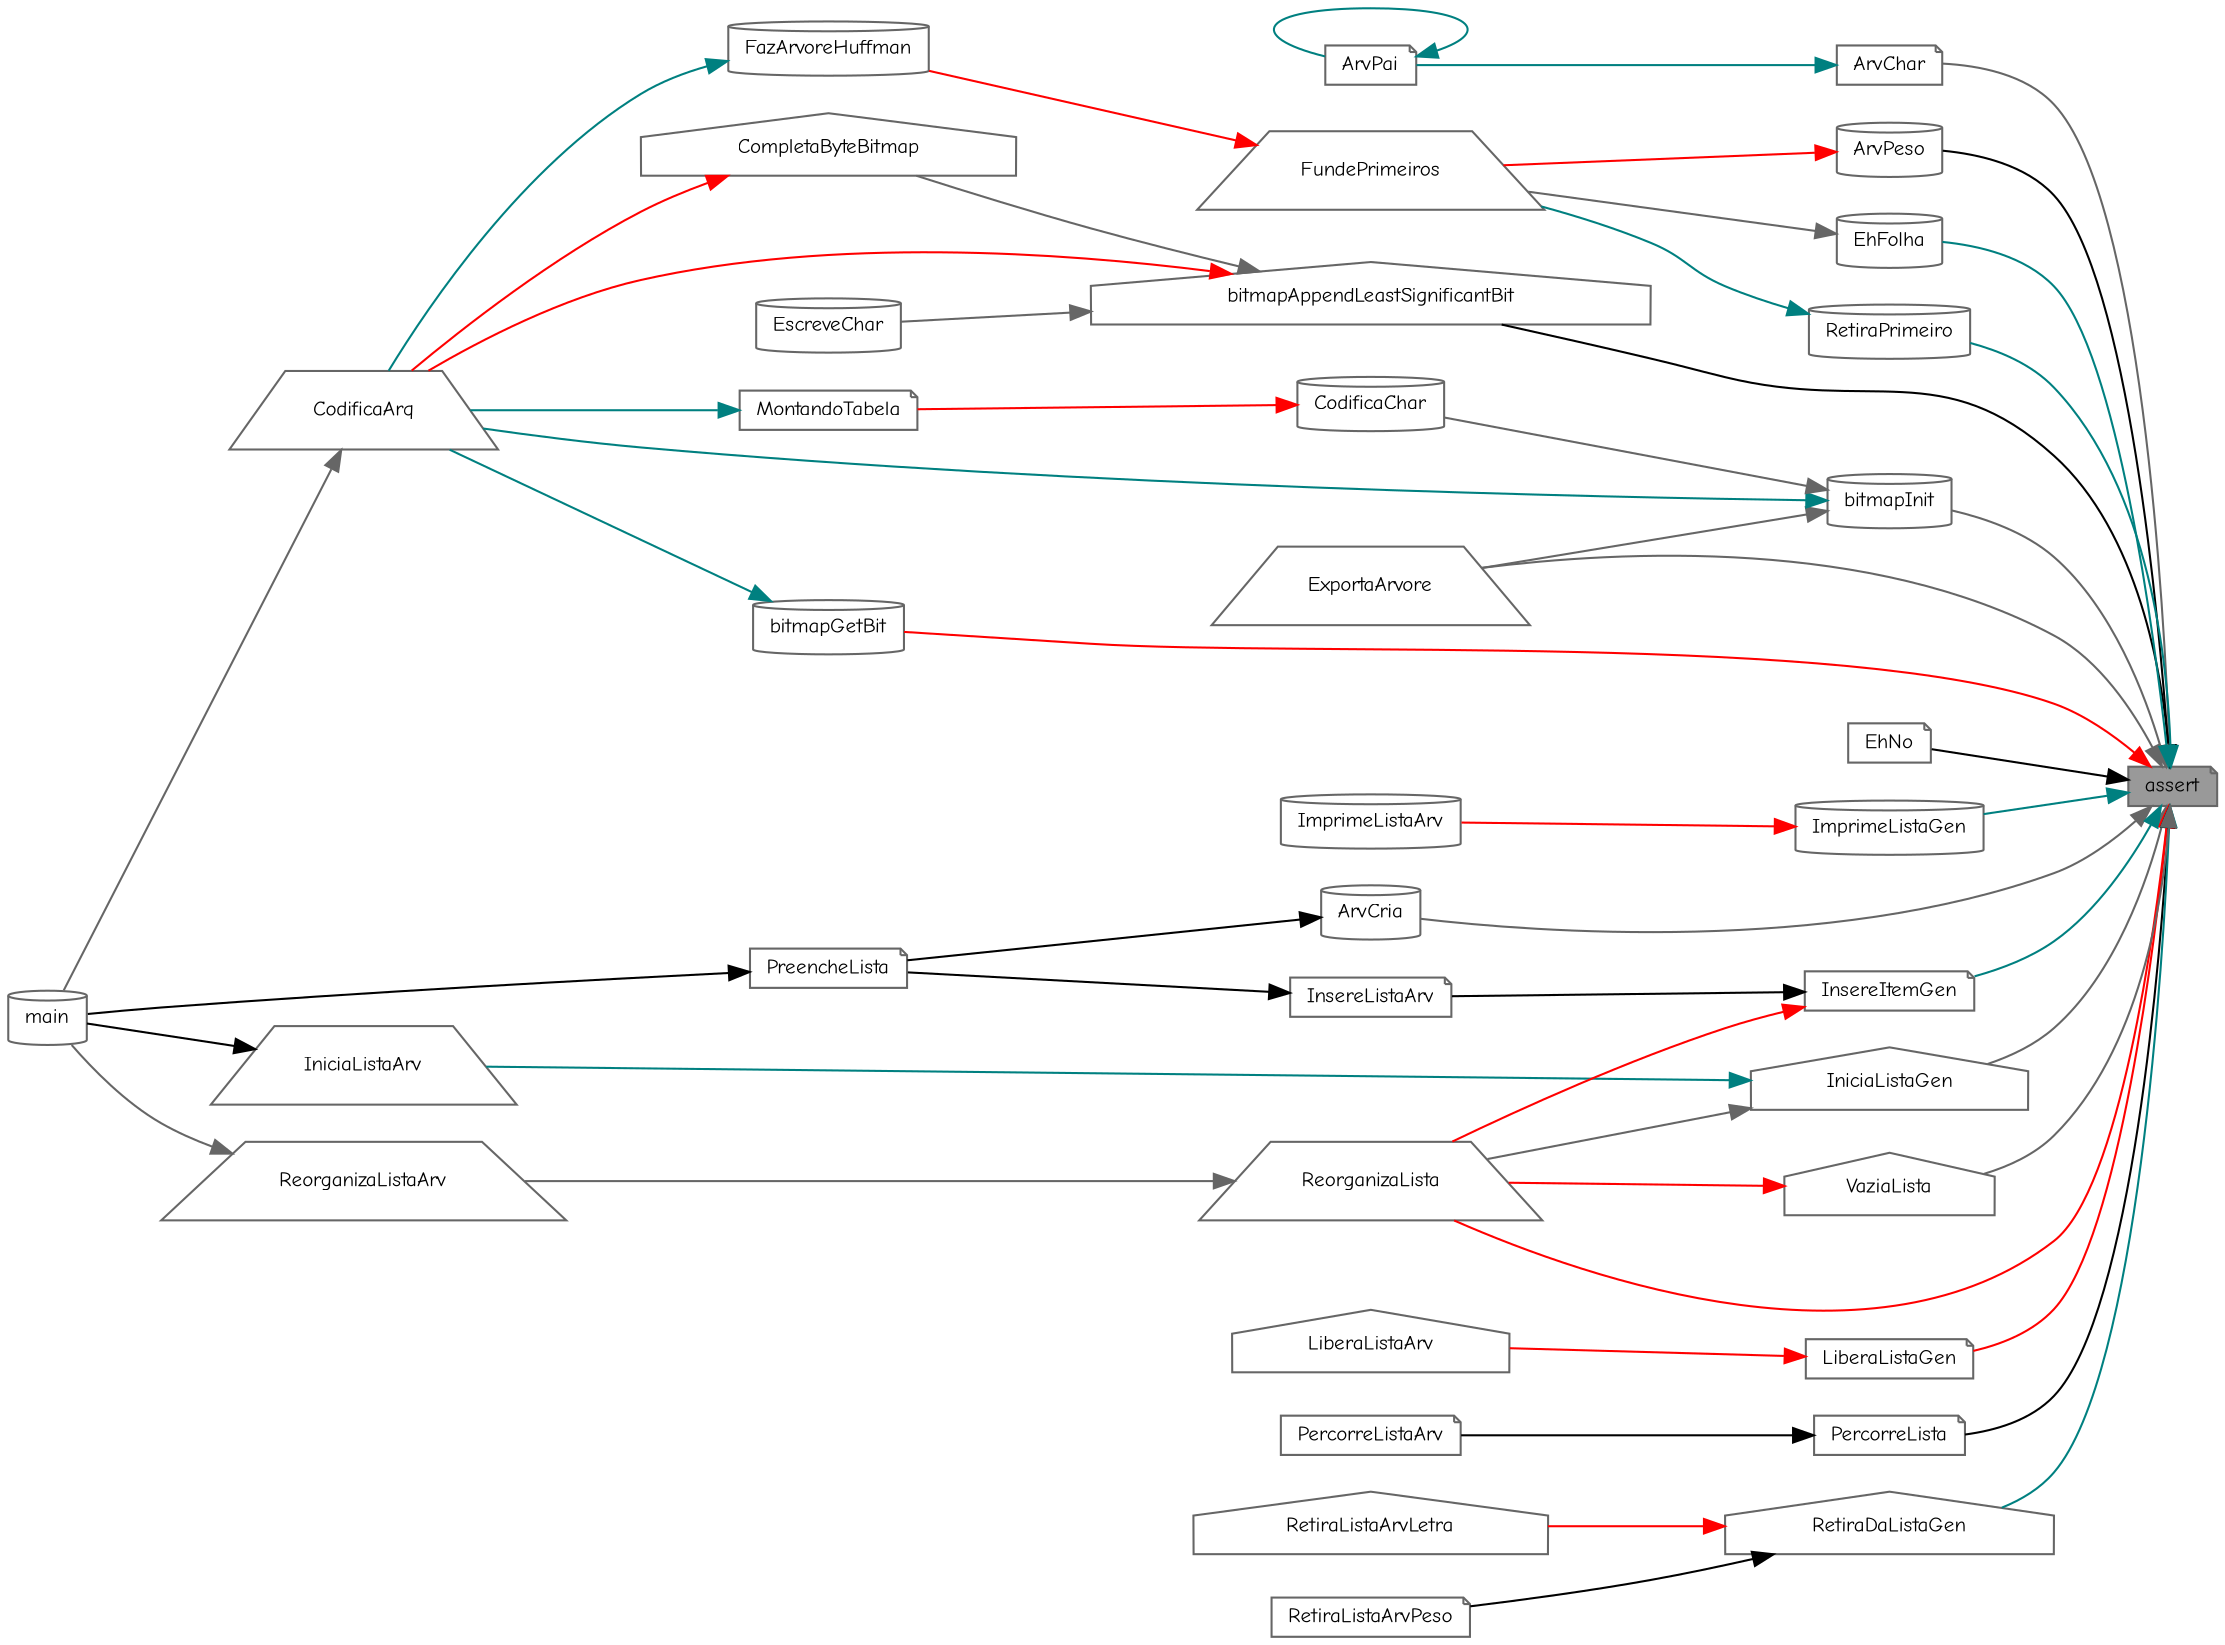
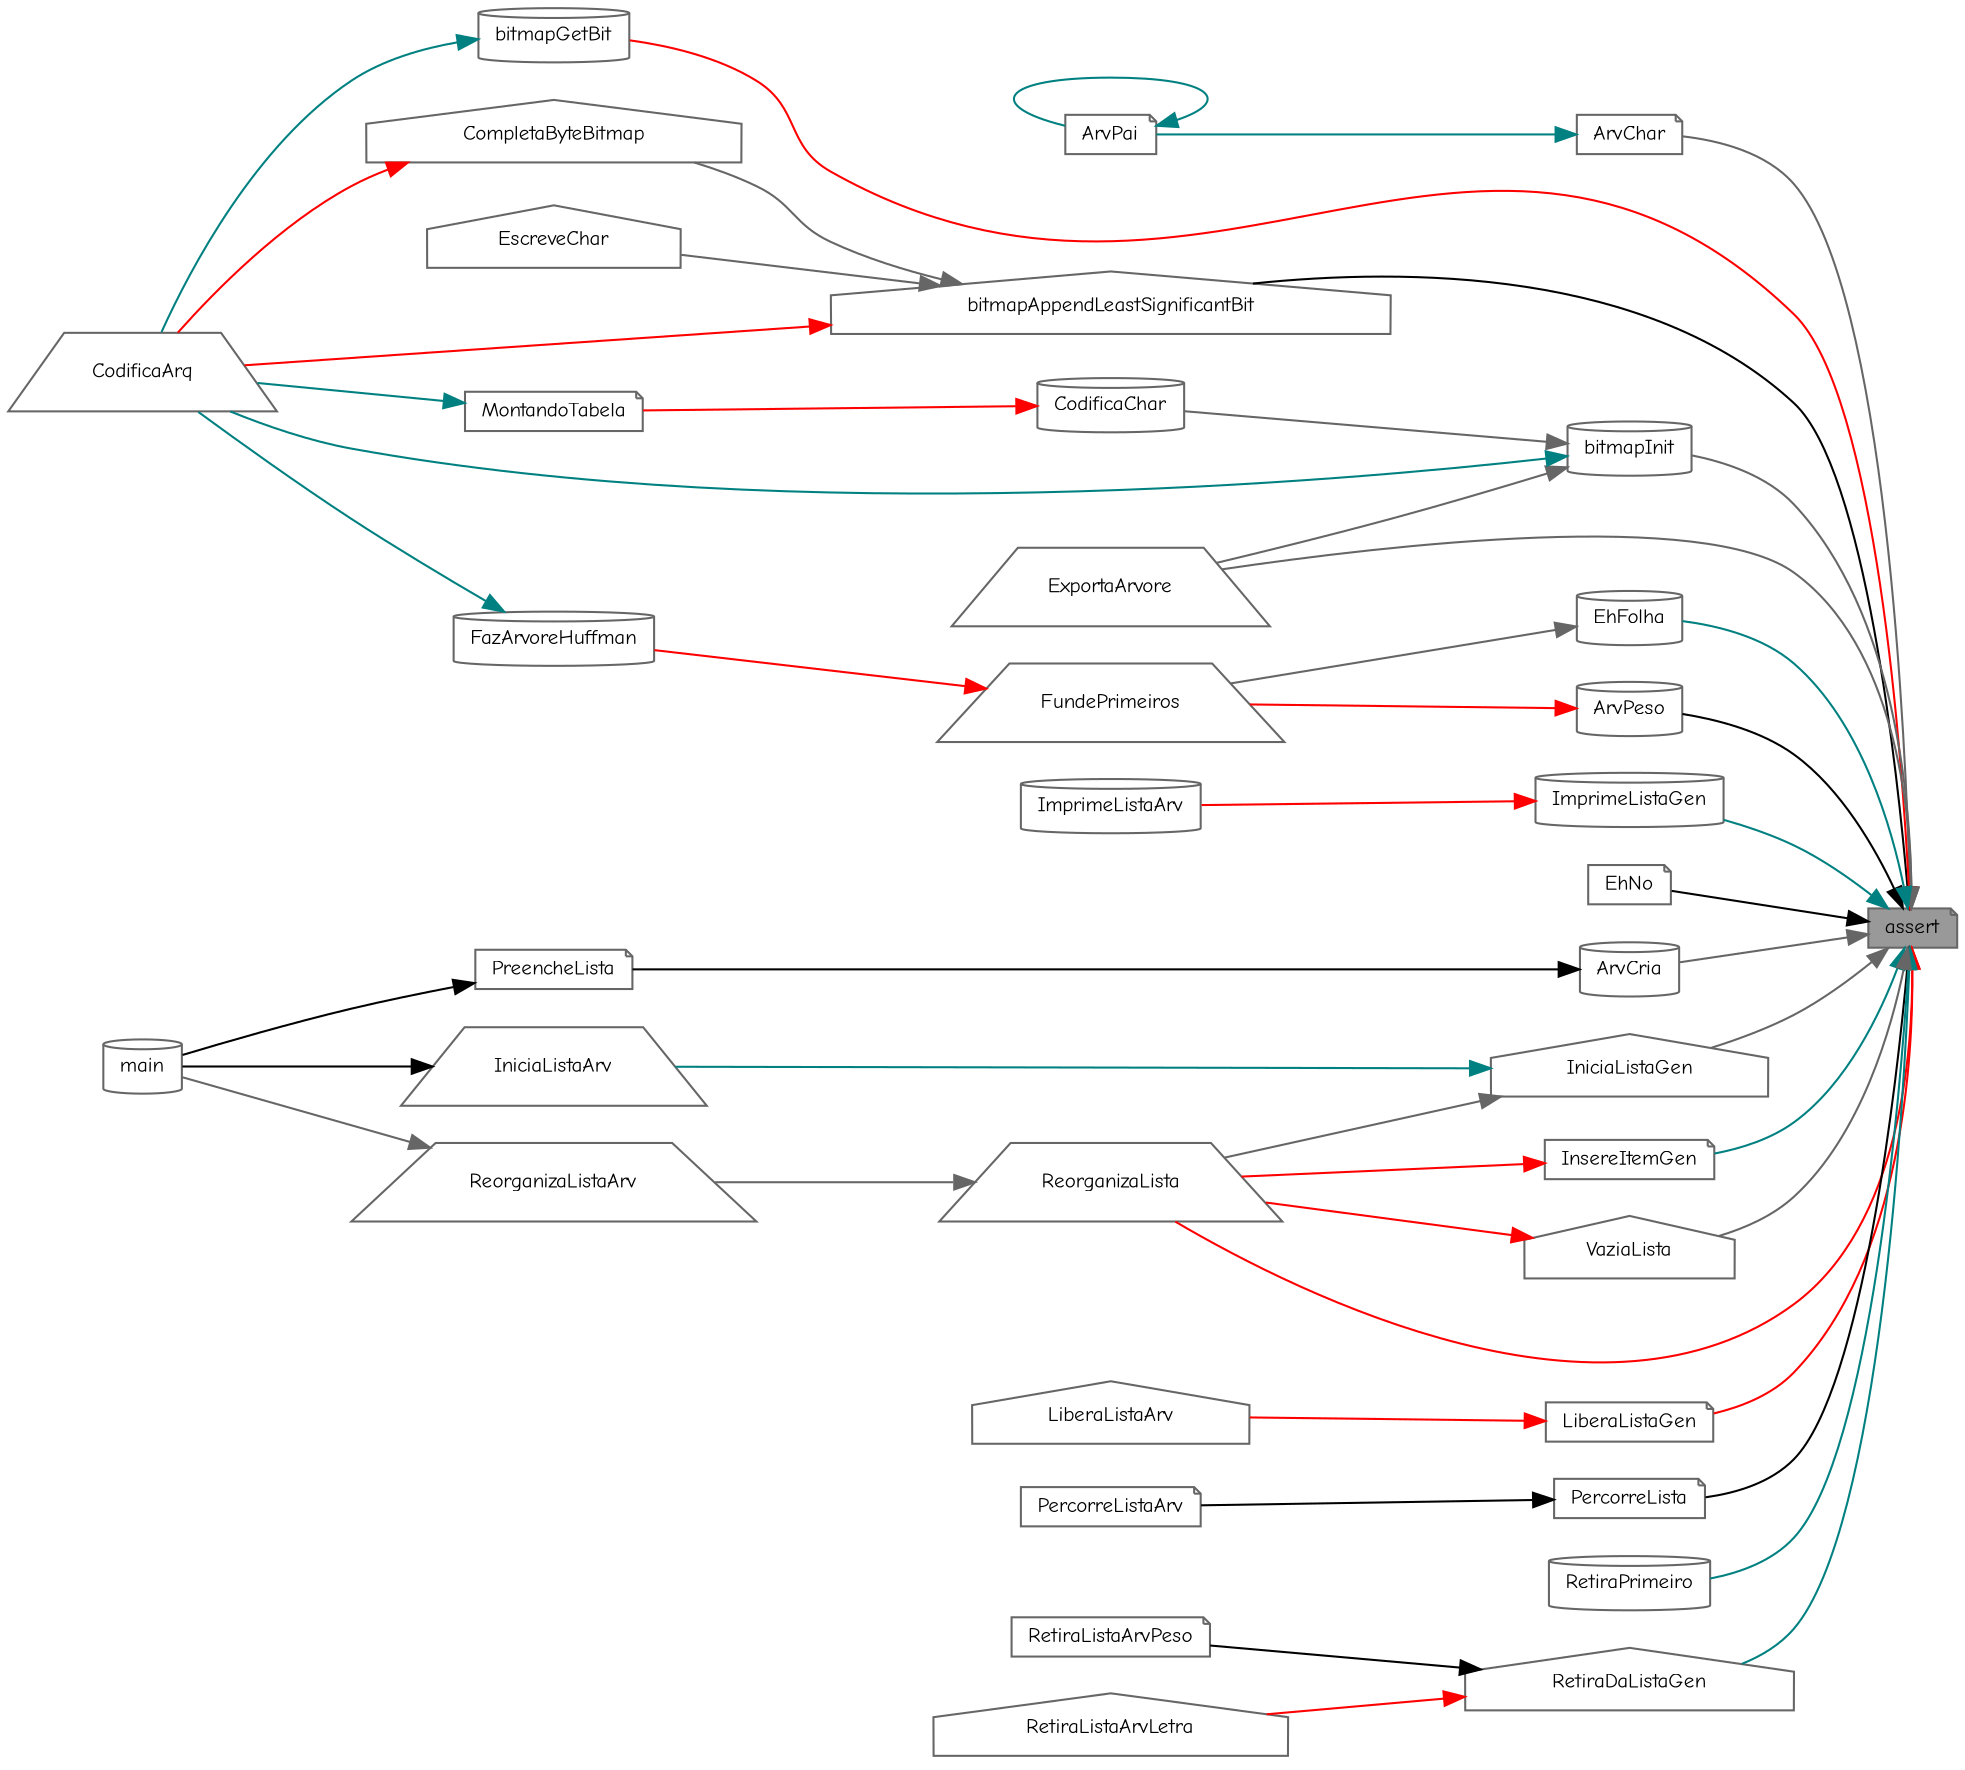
(1668, 251) -> none
(829, 326) -> (554, 240)
(198, 730) -> none
(1371, 997) -> none
